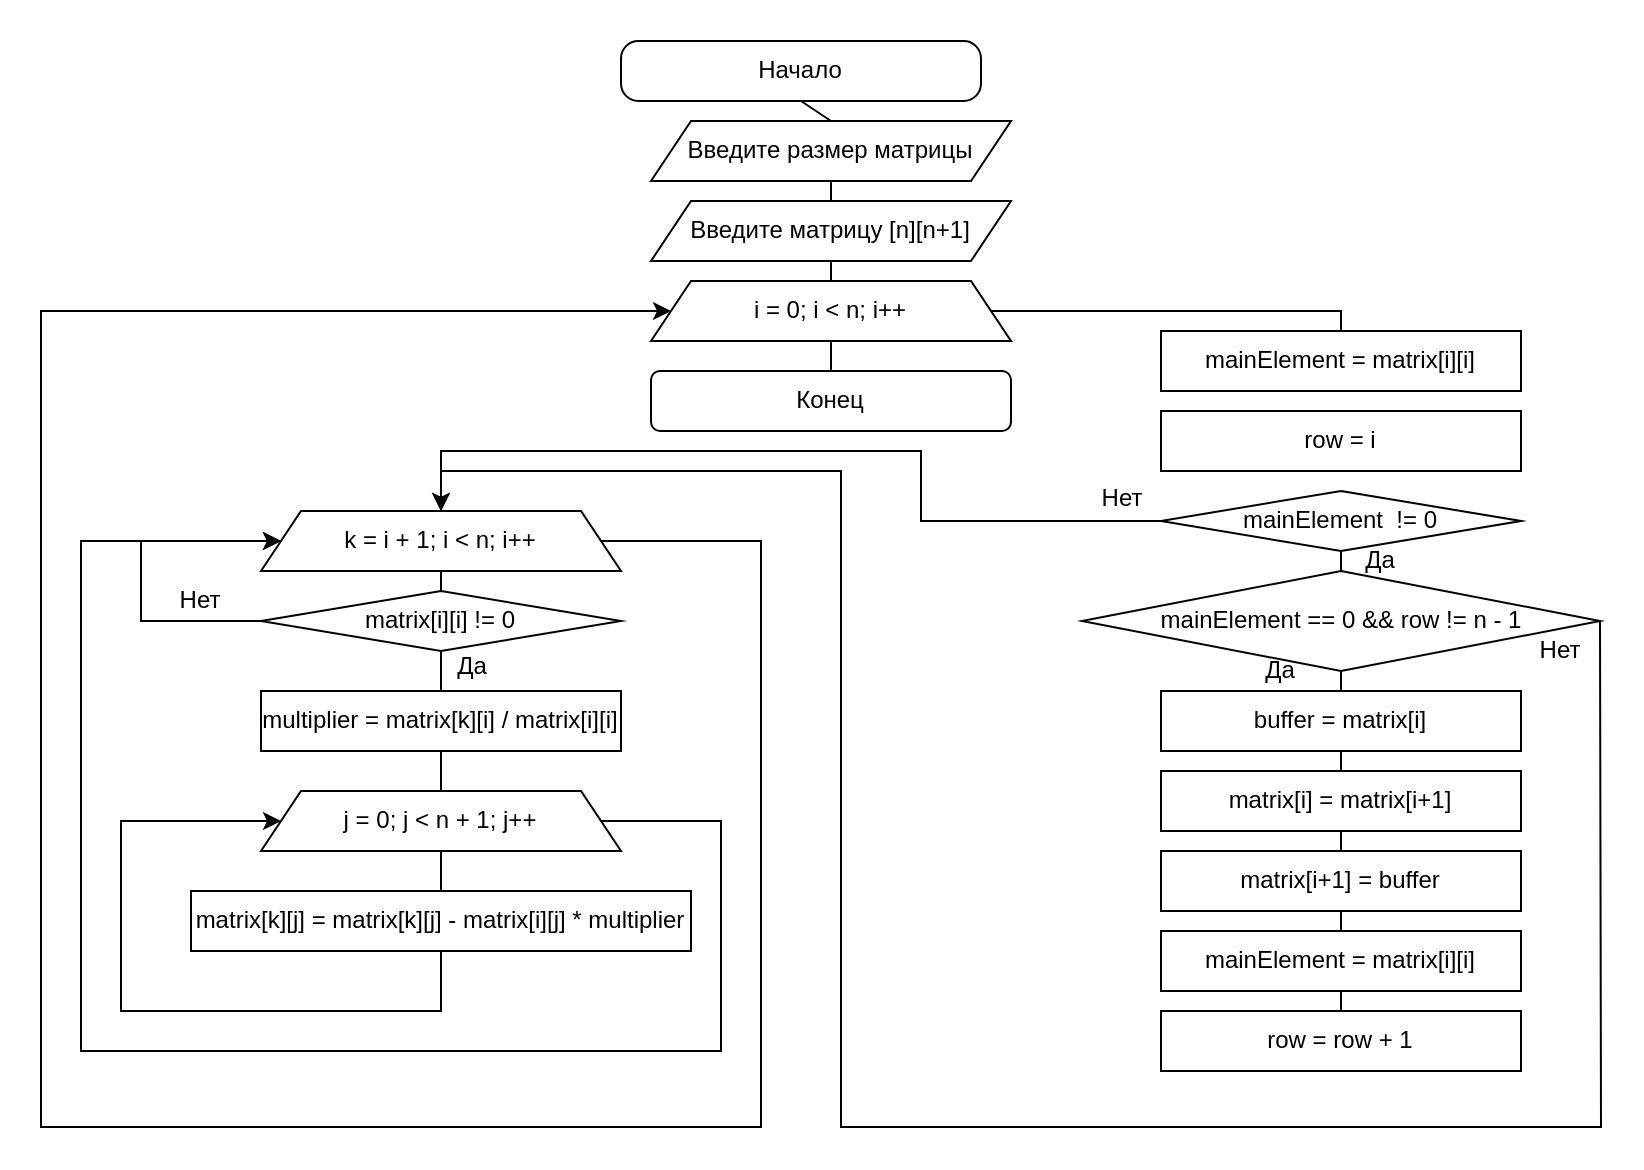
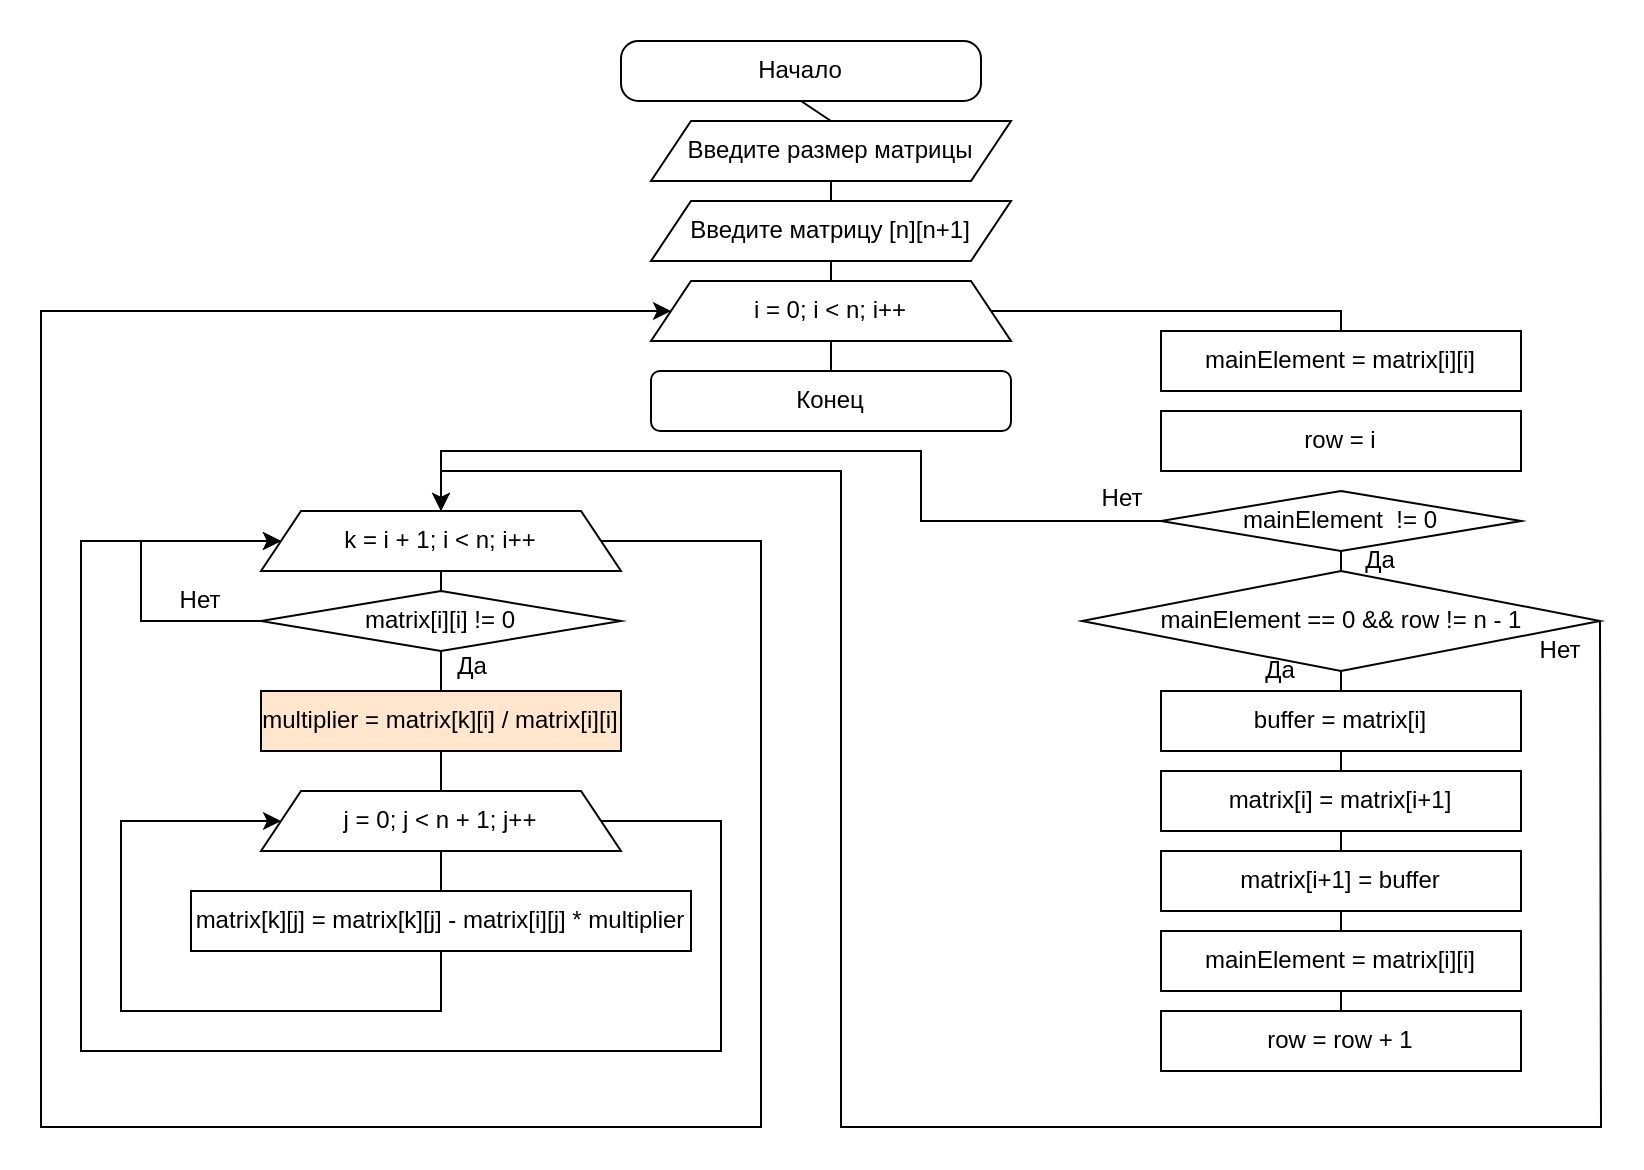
(441, 721) -> (441, 721)
